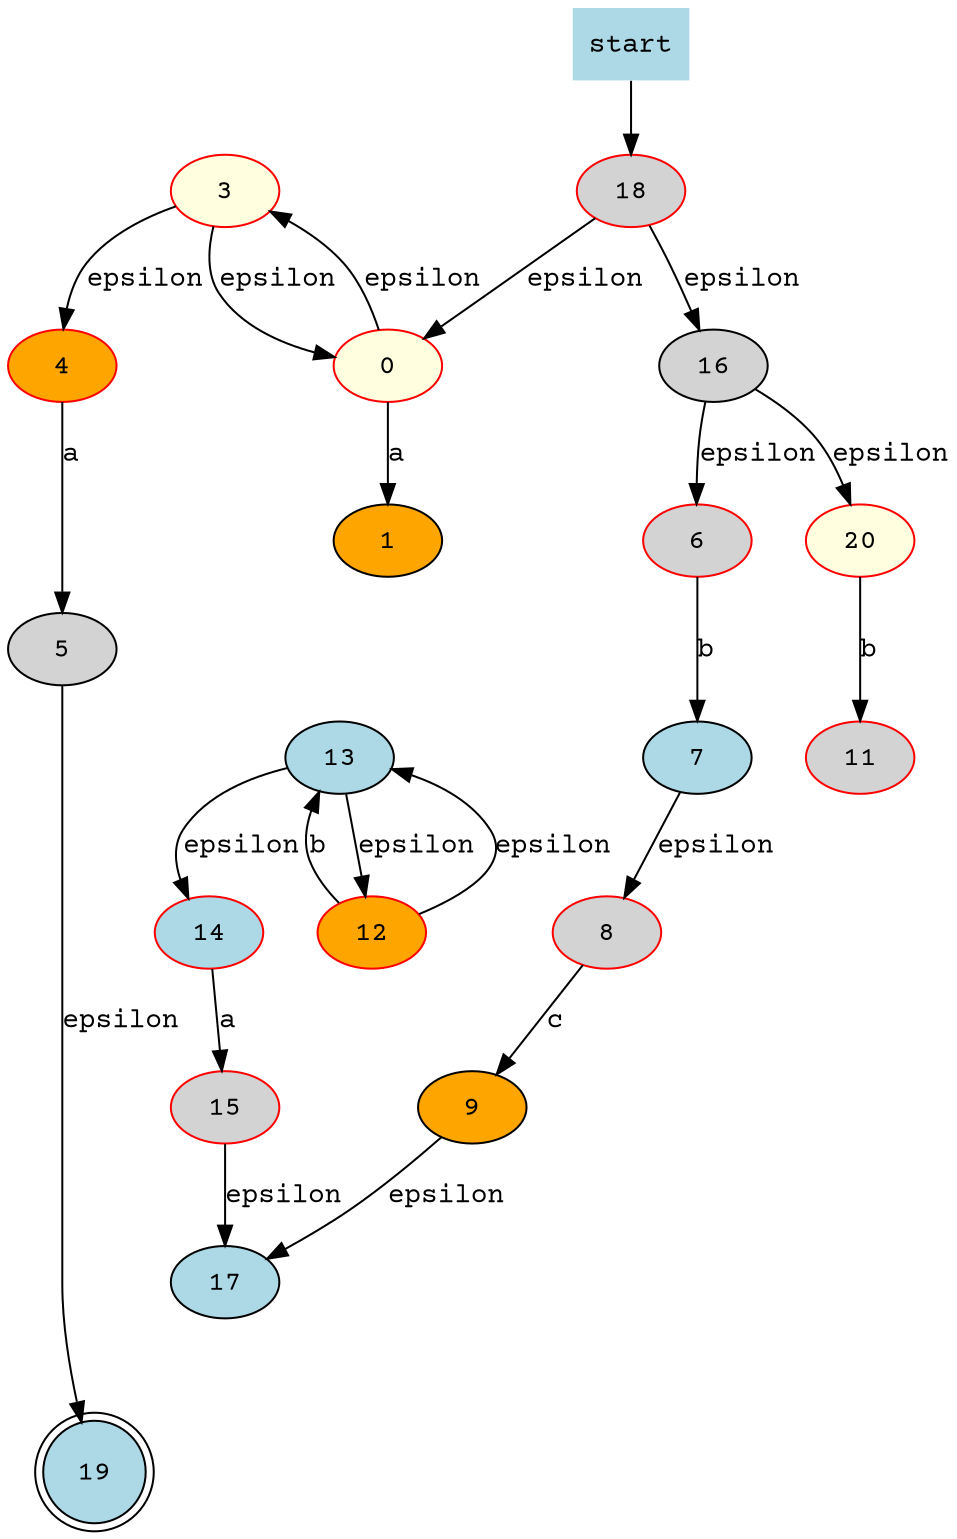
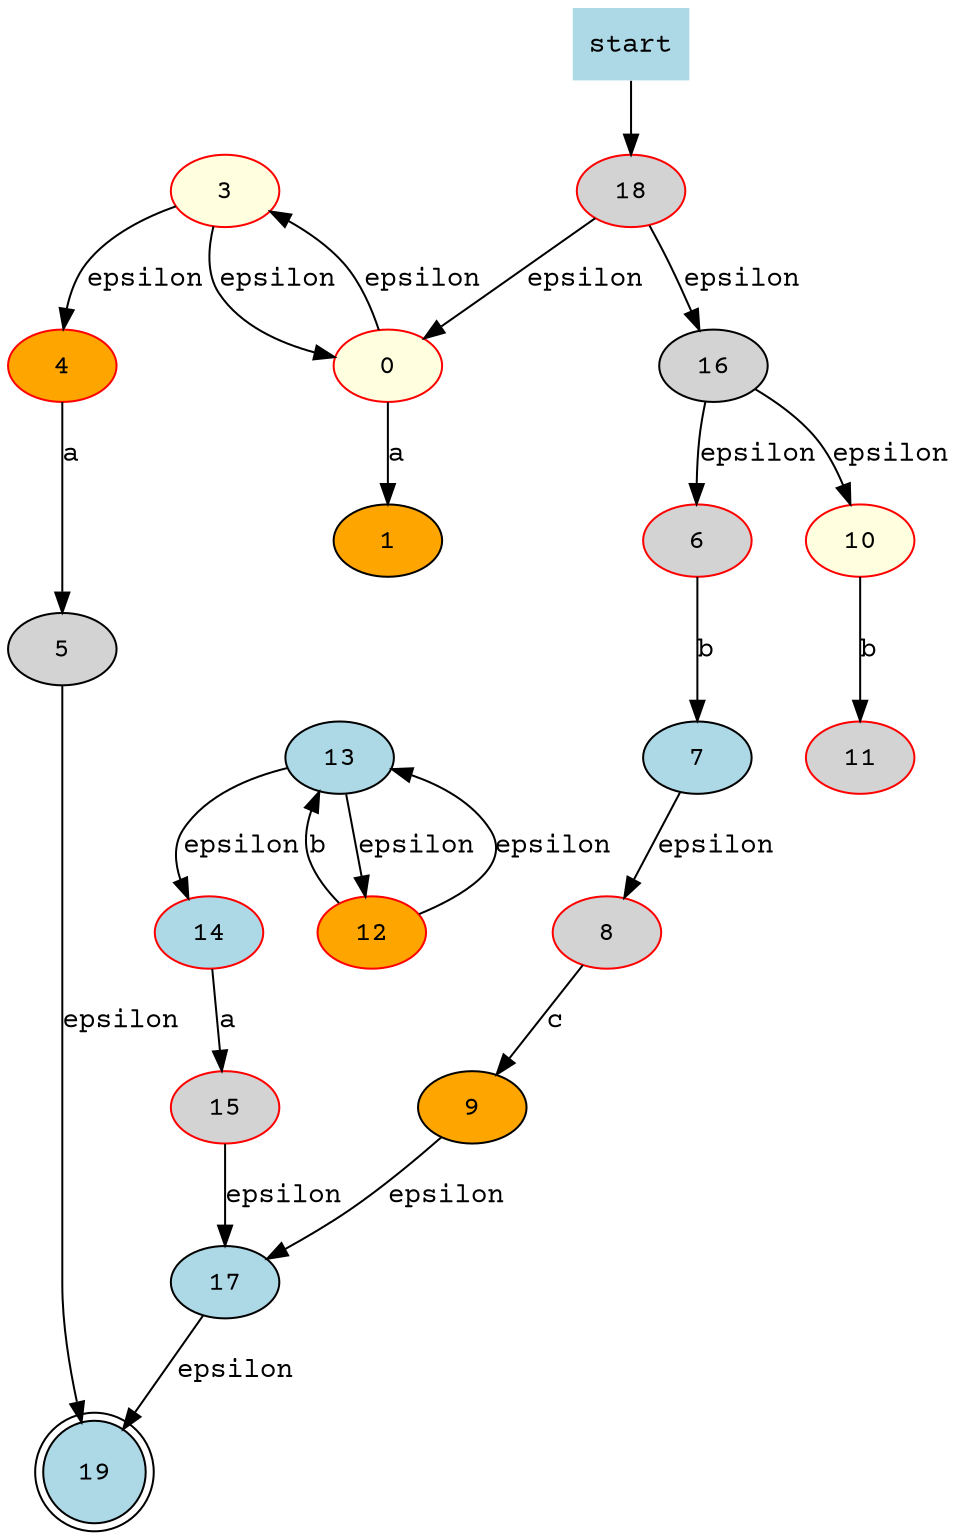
(860, 541) -> (860, 541)
none -> (169, 1364)
